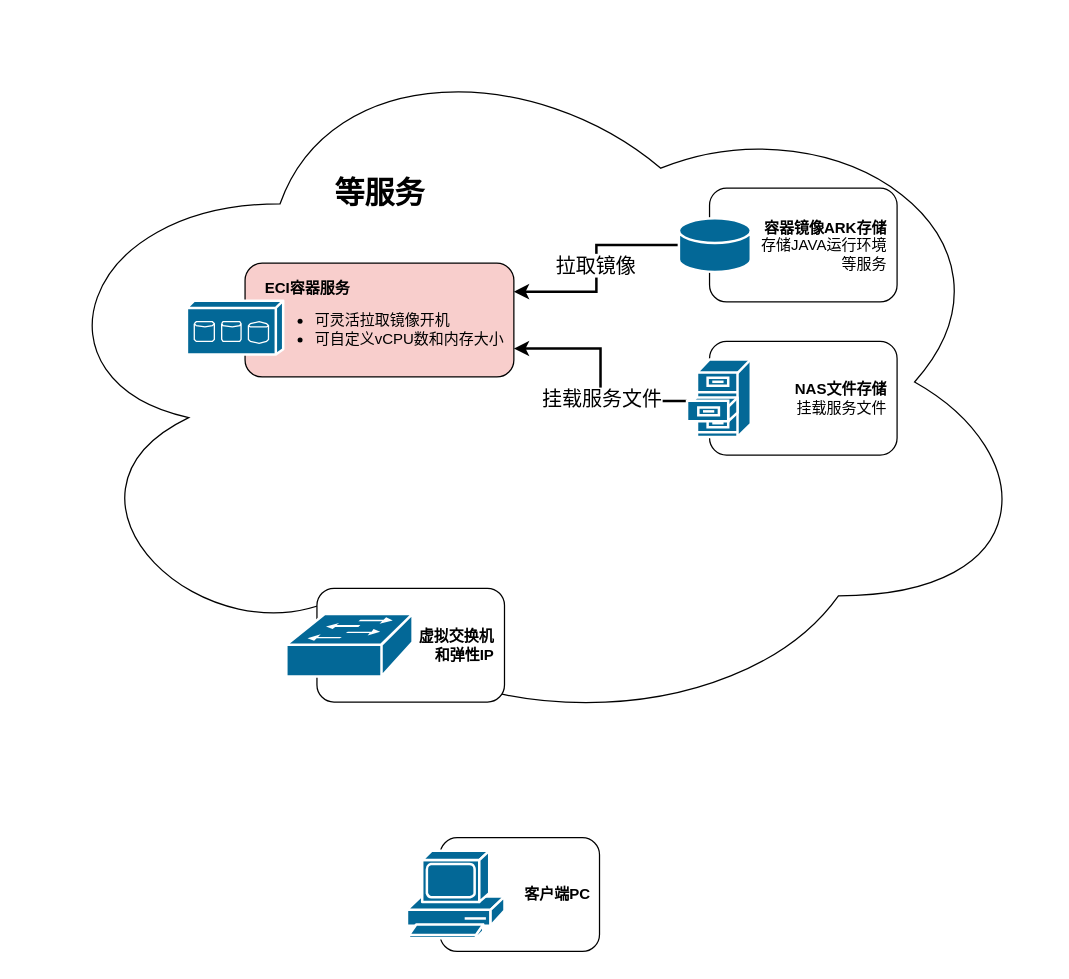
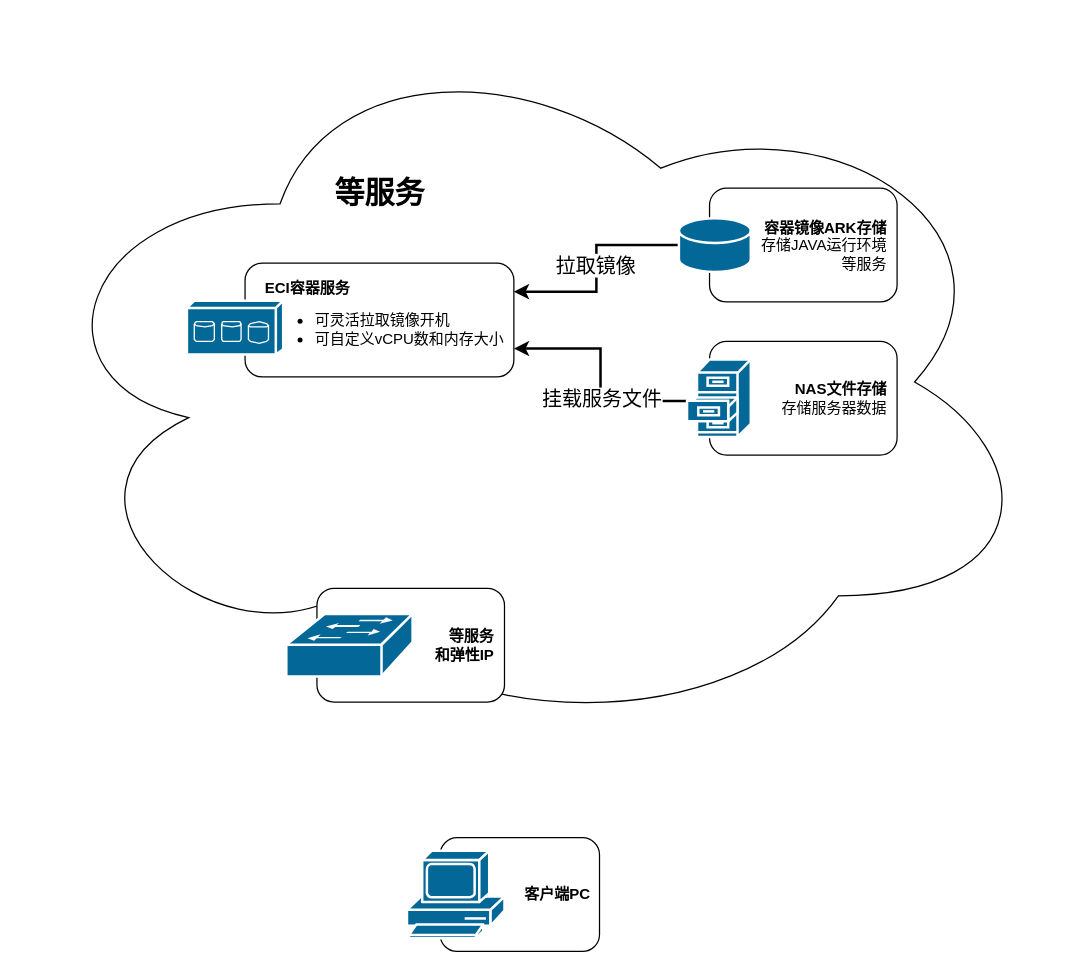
(379, 320) -> (379, 320)
(842, 398) -> (834, 398)
(457, 646) -> (463, 646)
